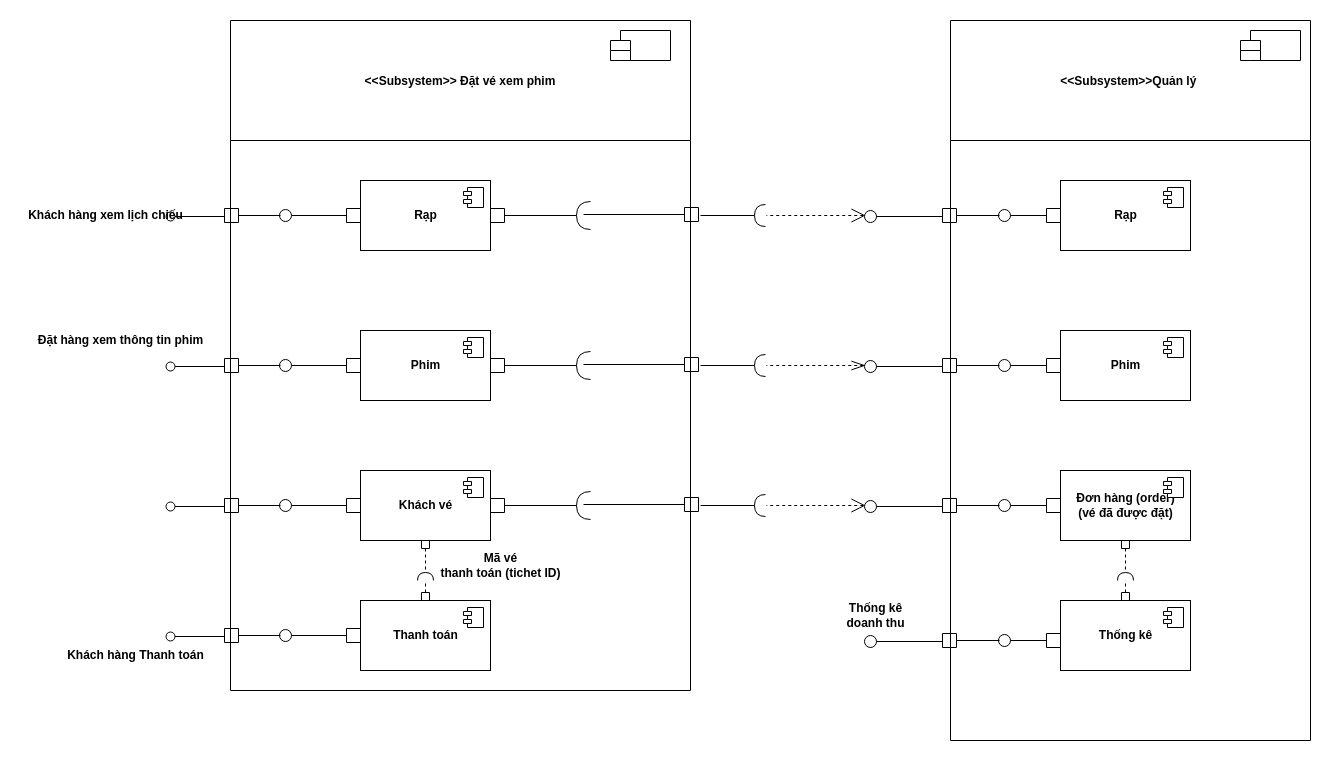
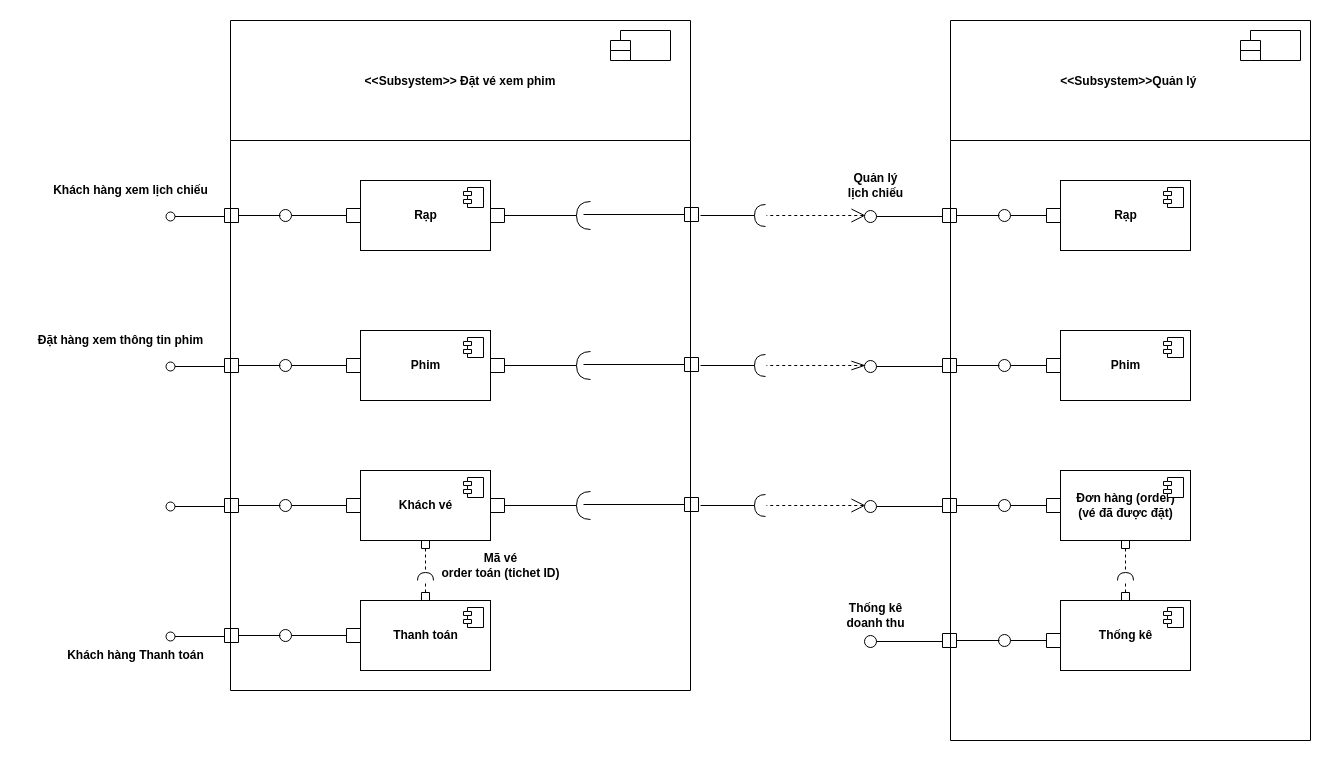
none -> (876, 186)
(106, 216) -> (131, 191)
(501, 566) -> (501, 566)
